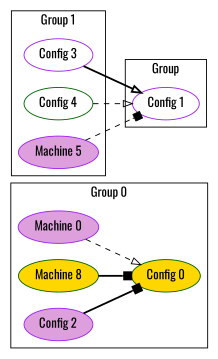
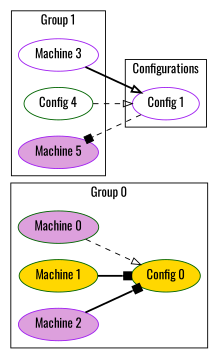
(58, 55) -> (58, 55)
(166, 70) -> (166, 70)
(111, 128) -> (117, 126)
(58, 227) -> (58, 227)
(58, 276) -> (58, 276)
(58, 325) -> (58, 325)
